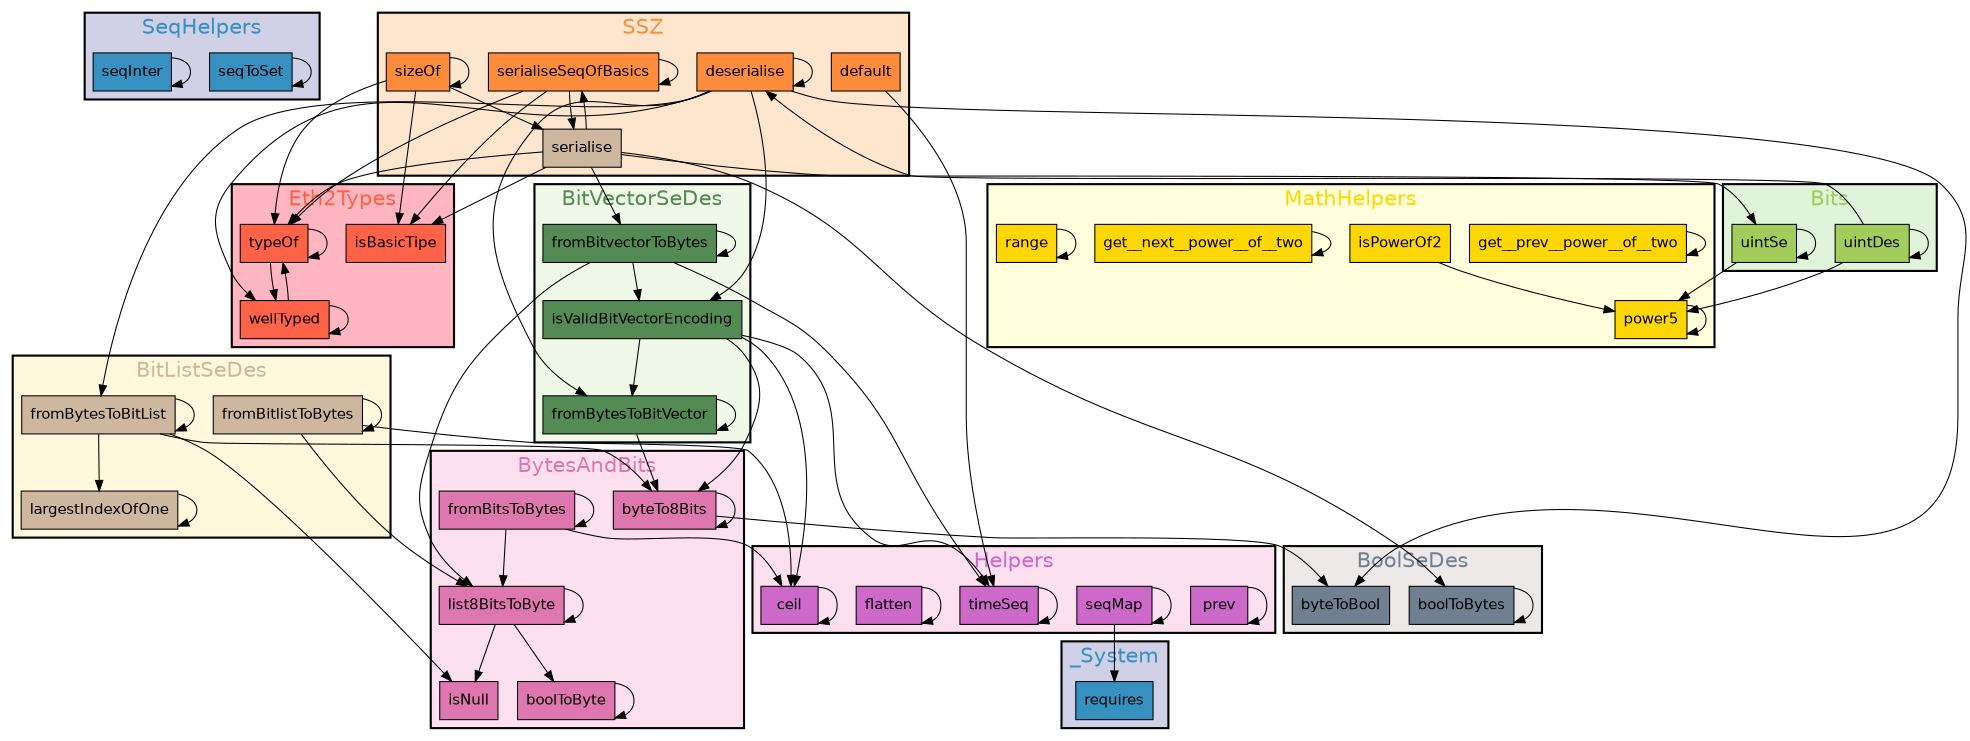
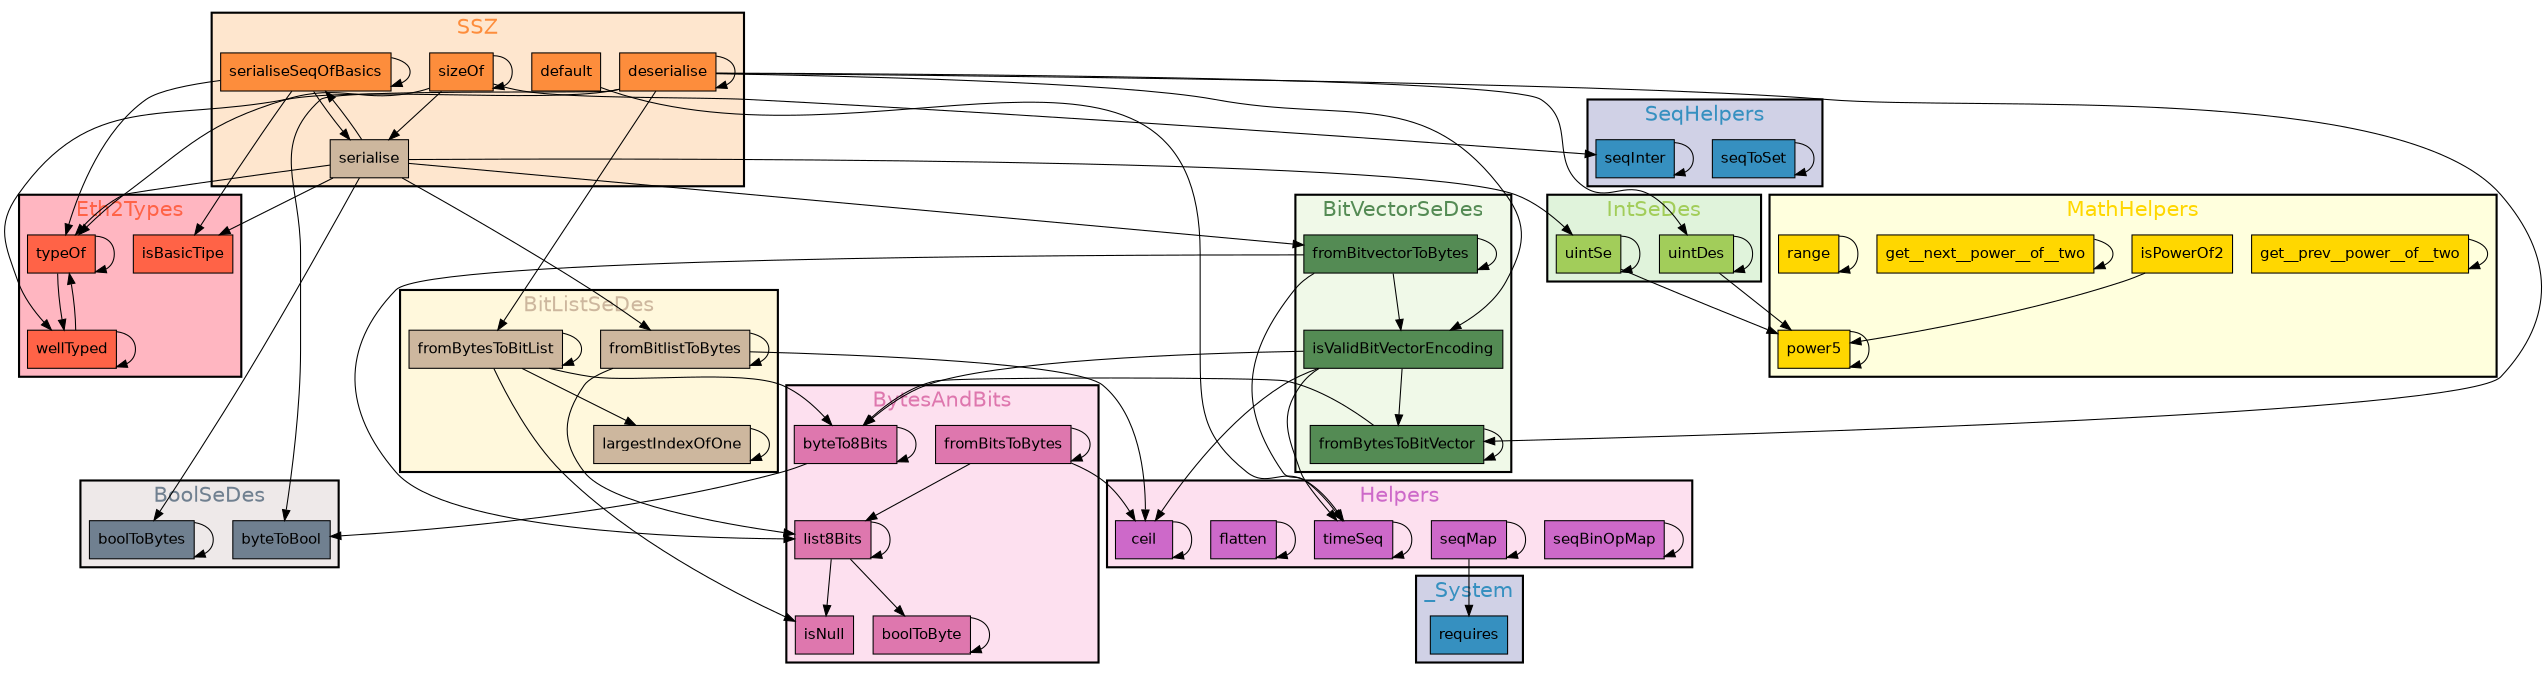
(408, 152) -> (1039, 116)
(1317, 178) -> (1236, 79)
(1830, 200) -> (1654, 211)
none -> (524, 248)
(502, 605) -> (833, 540)
(1219, 605) -> (1604, 540)
